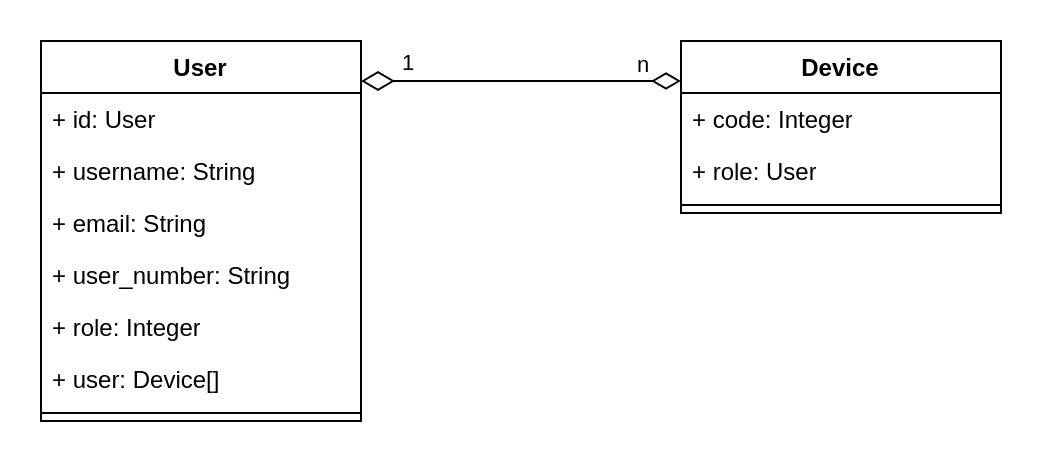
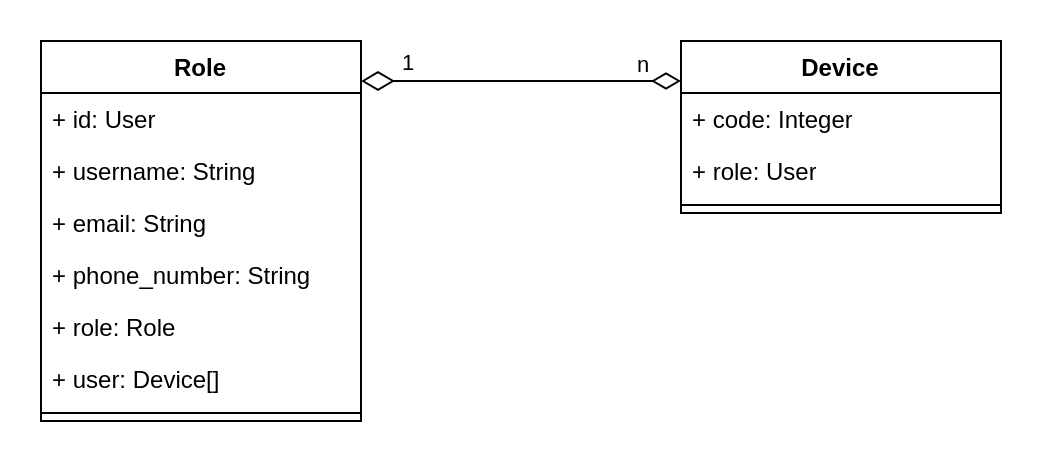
(201, 69) -> (201, 69)
(182, 277) -> (188, 277)
(141, 329) -> (118, 329)
